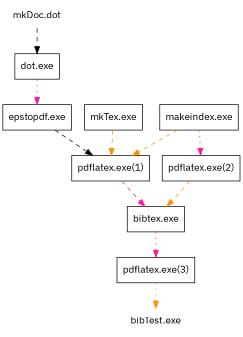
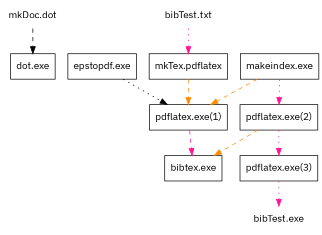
none -> (188, 16)
(37, 88) -> none
(113, 117) -> (188, 66)
(71, 141) -> (142, 90)
(156, 241) -> (279, 139)
(156, 292) -> (279, 190)
